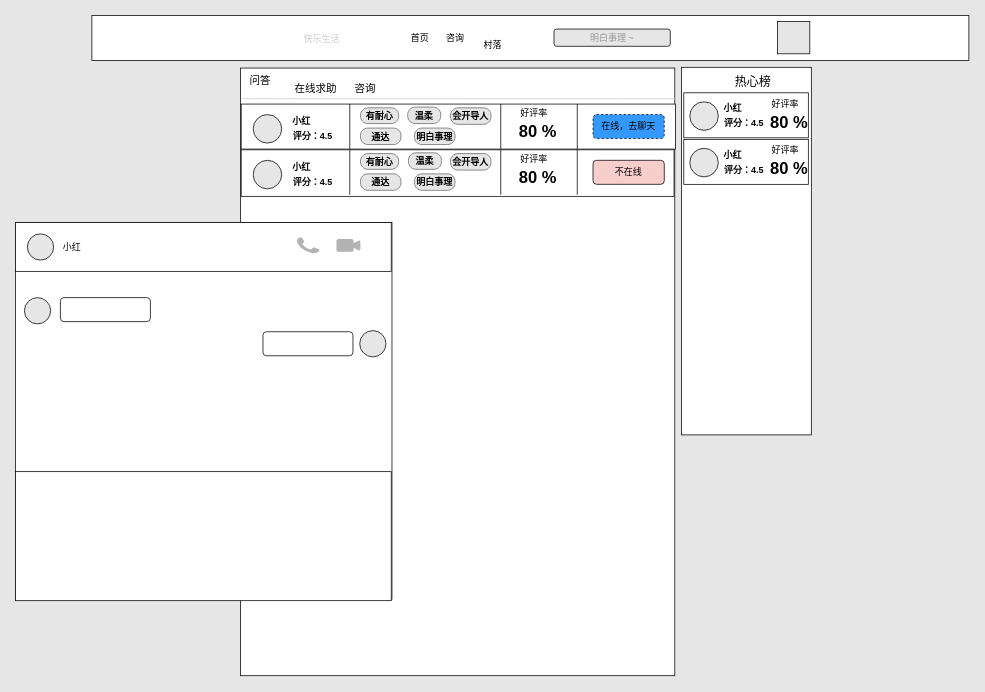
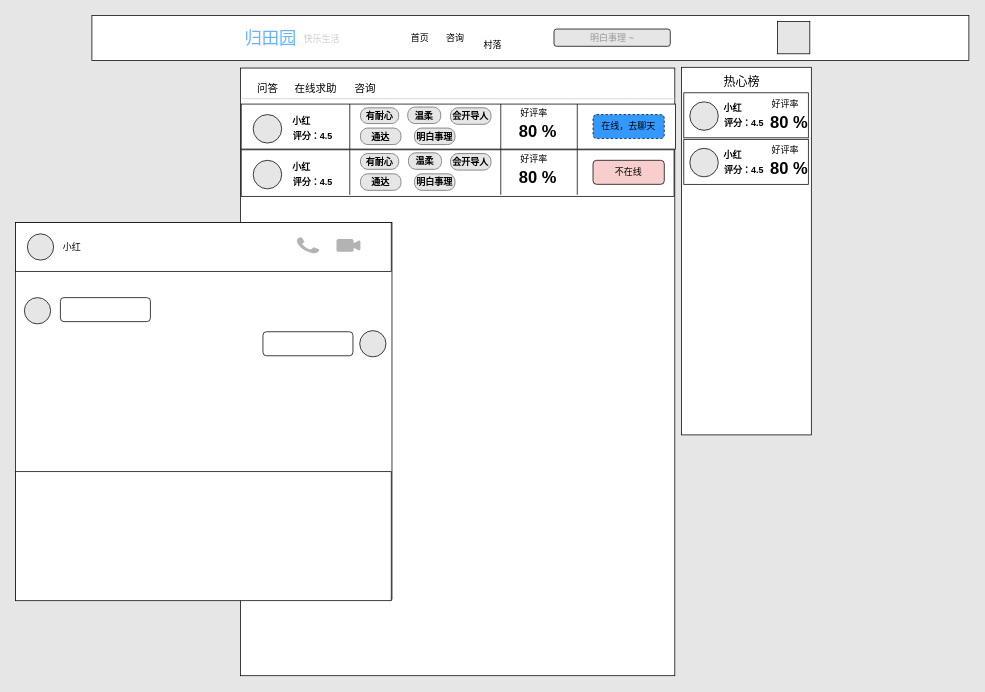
none -> (270, 38)
(260, 80) -> (267, 88)
(753, 81) -> (741, 81)
